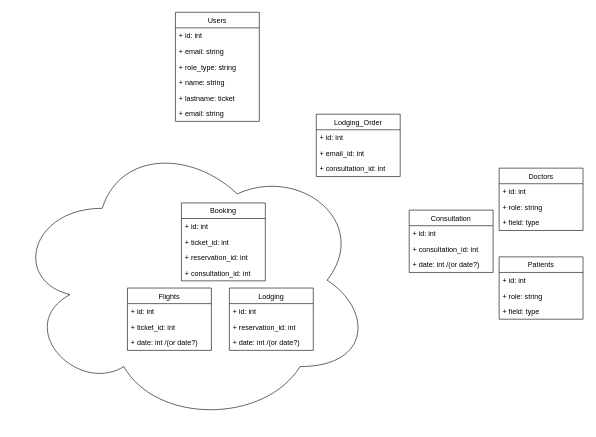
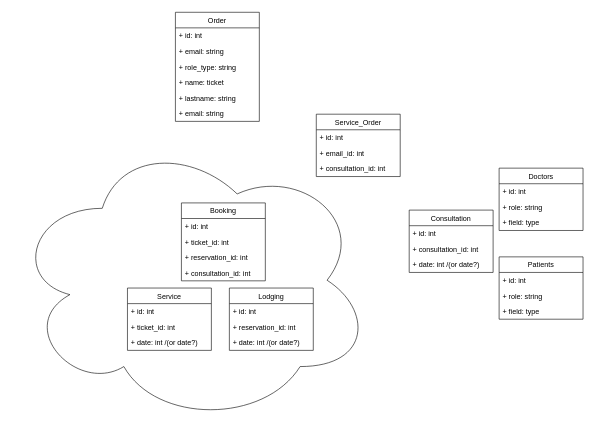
(217, 20) -> (217, 20)
(203, 83) -> (203, 83)
(210, 98) -> (210, 98)
(358, 122) -> (358, 122)
(169, 296) -> (169, 296)
